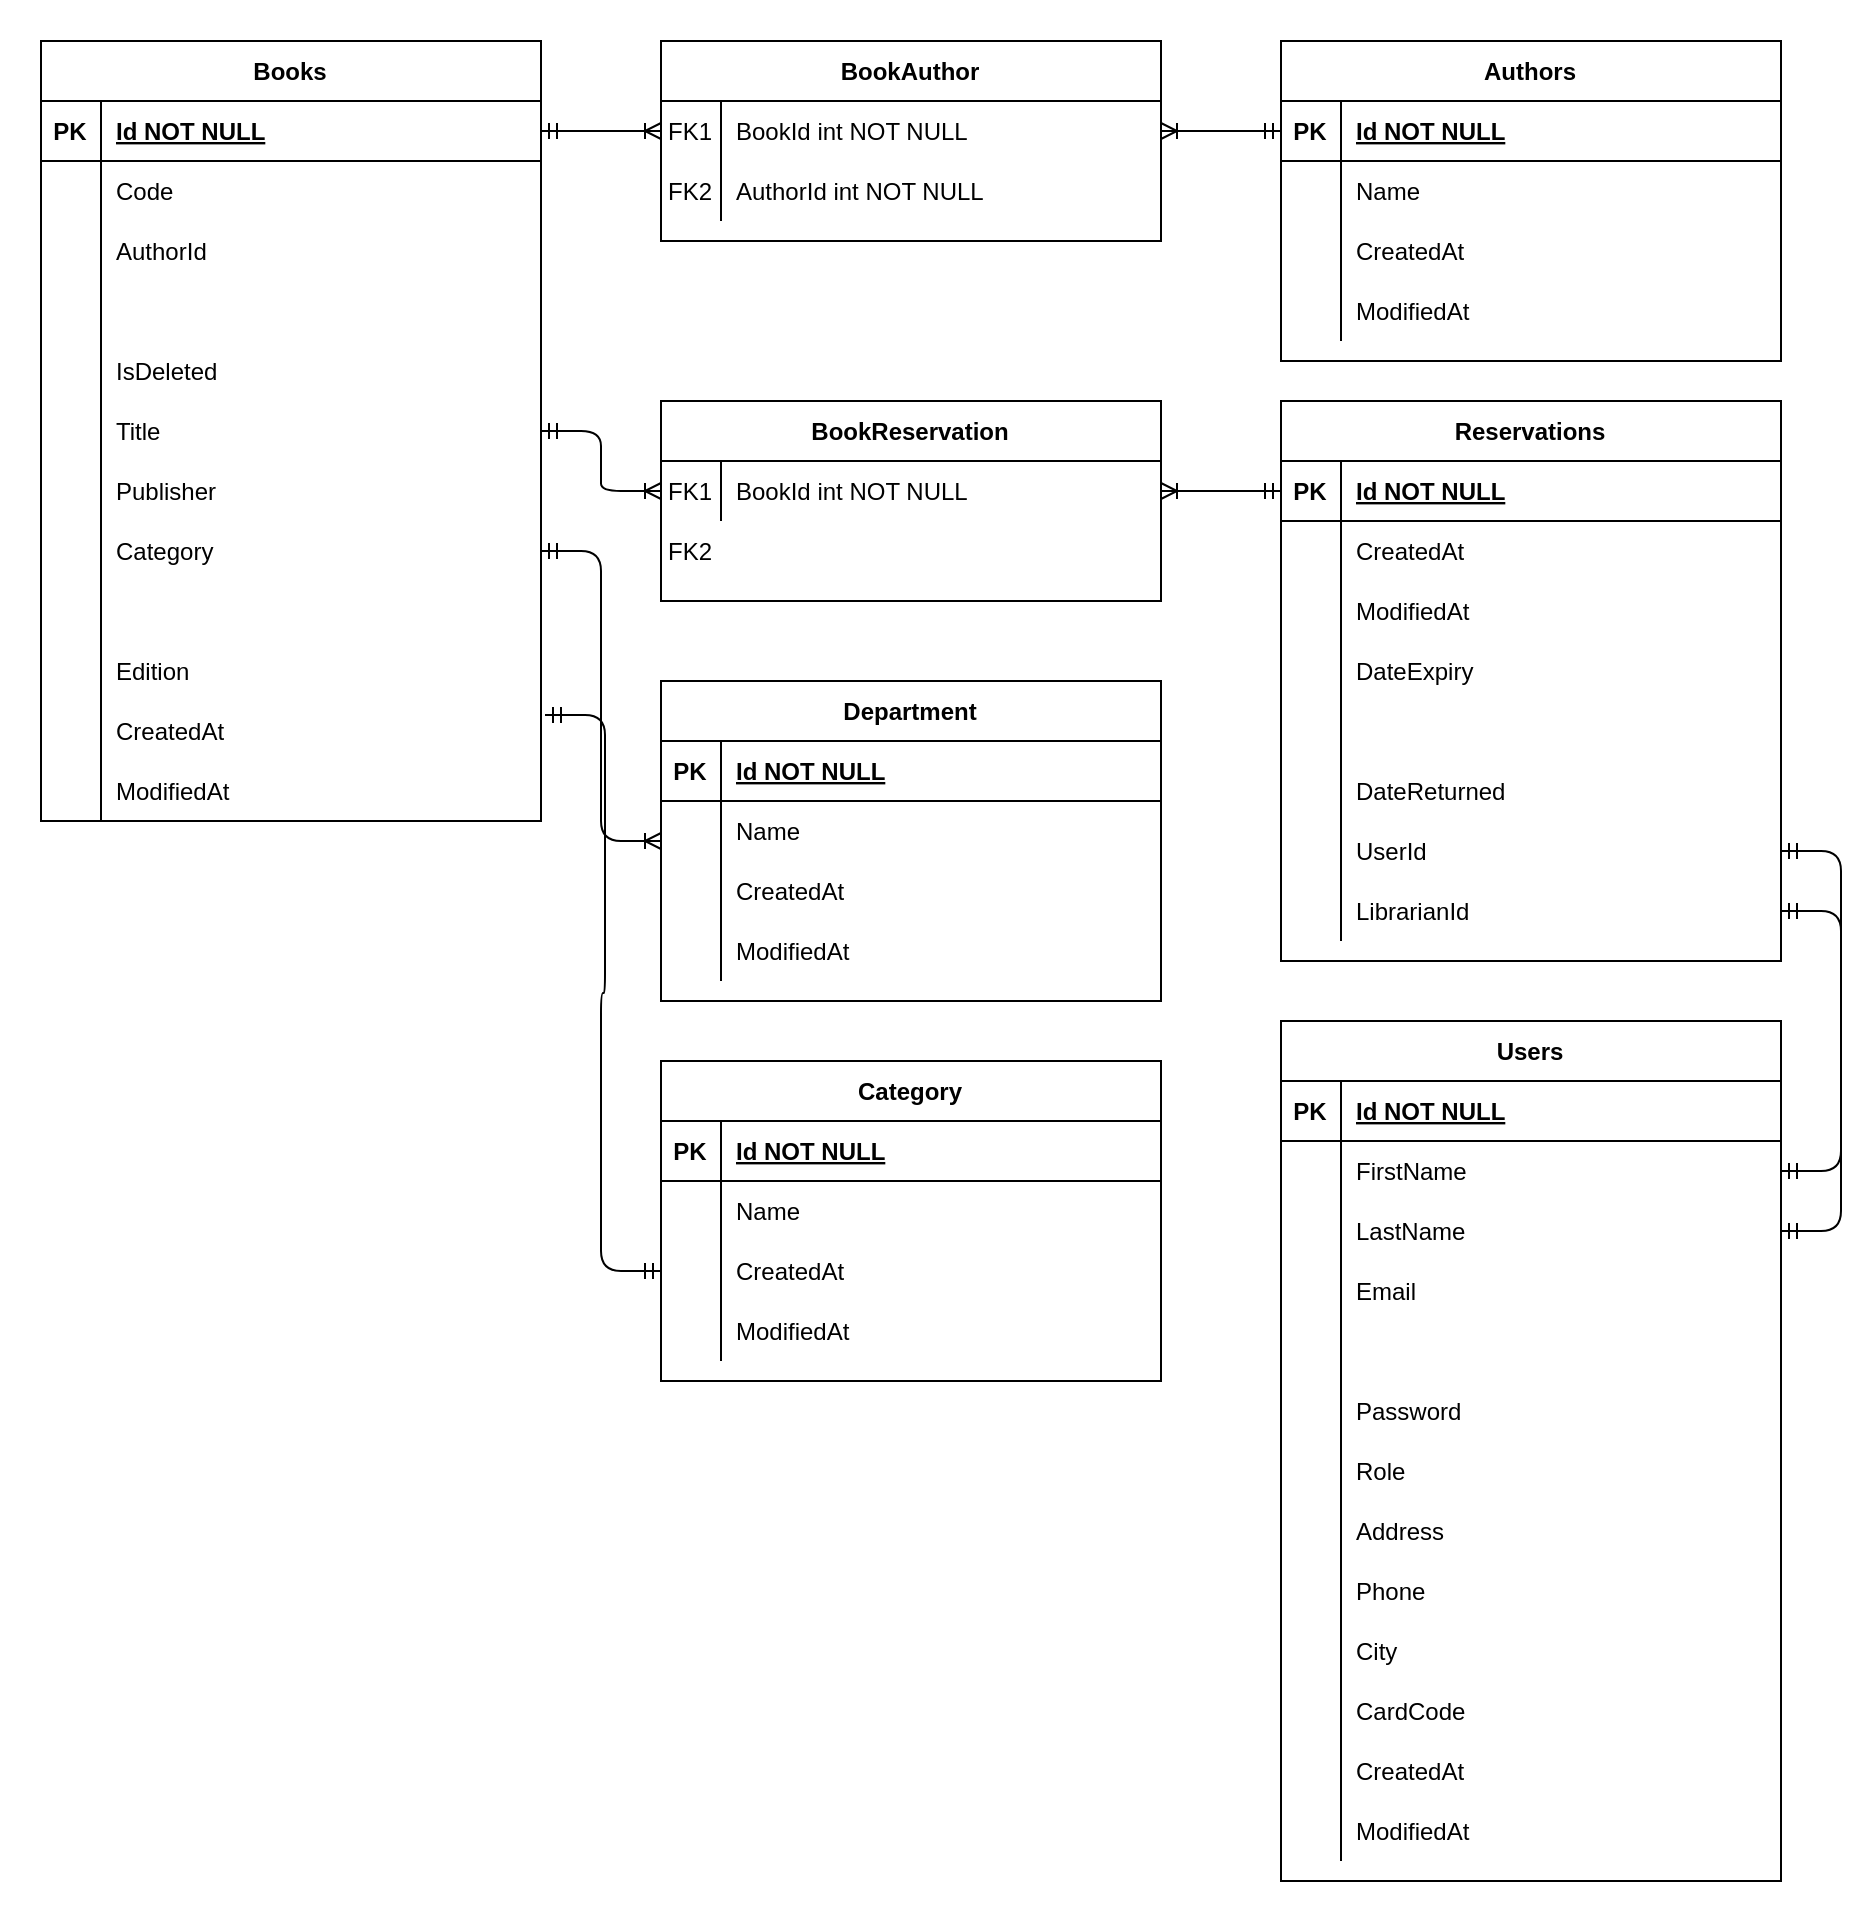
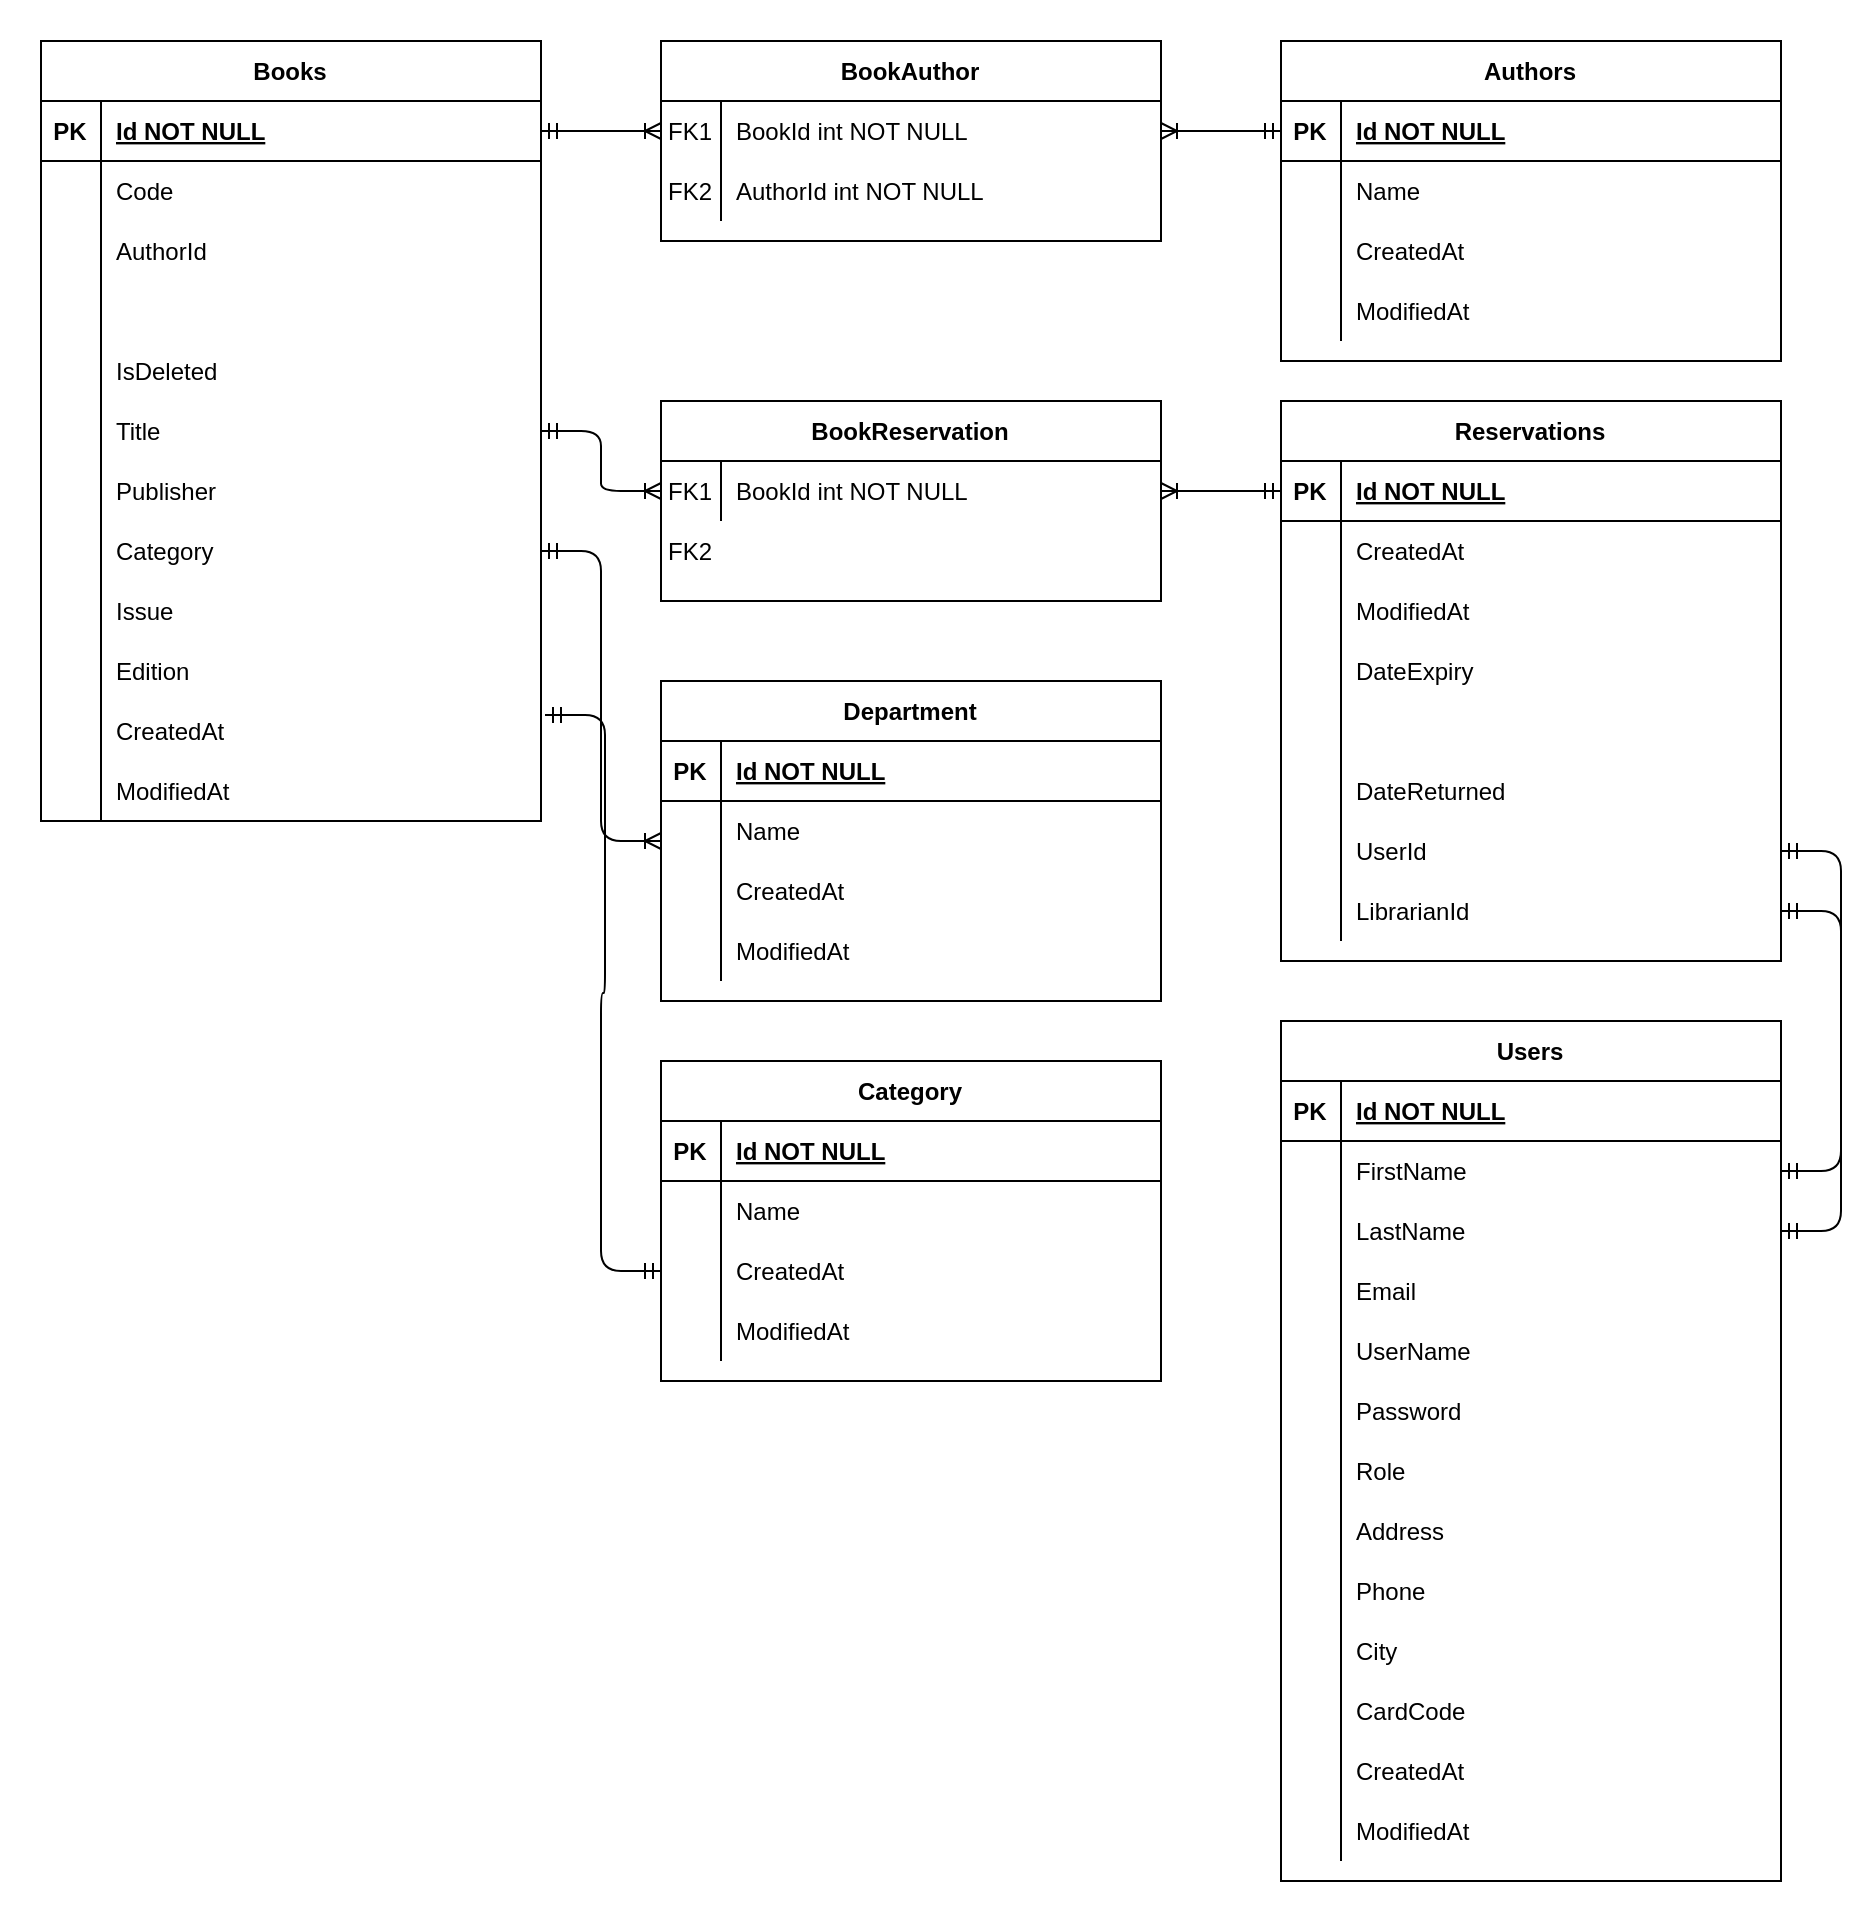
none -> (321, 611)
none -> (1561, 1351)
